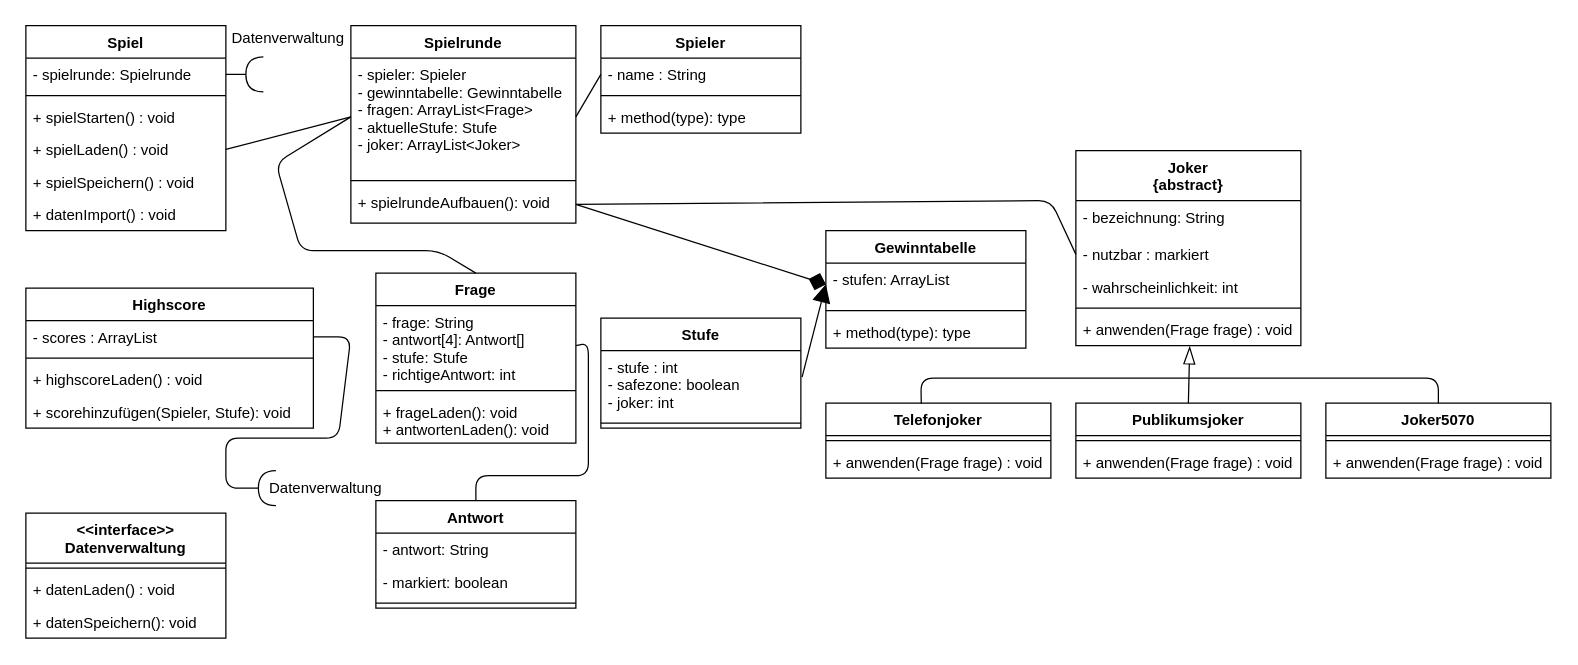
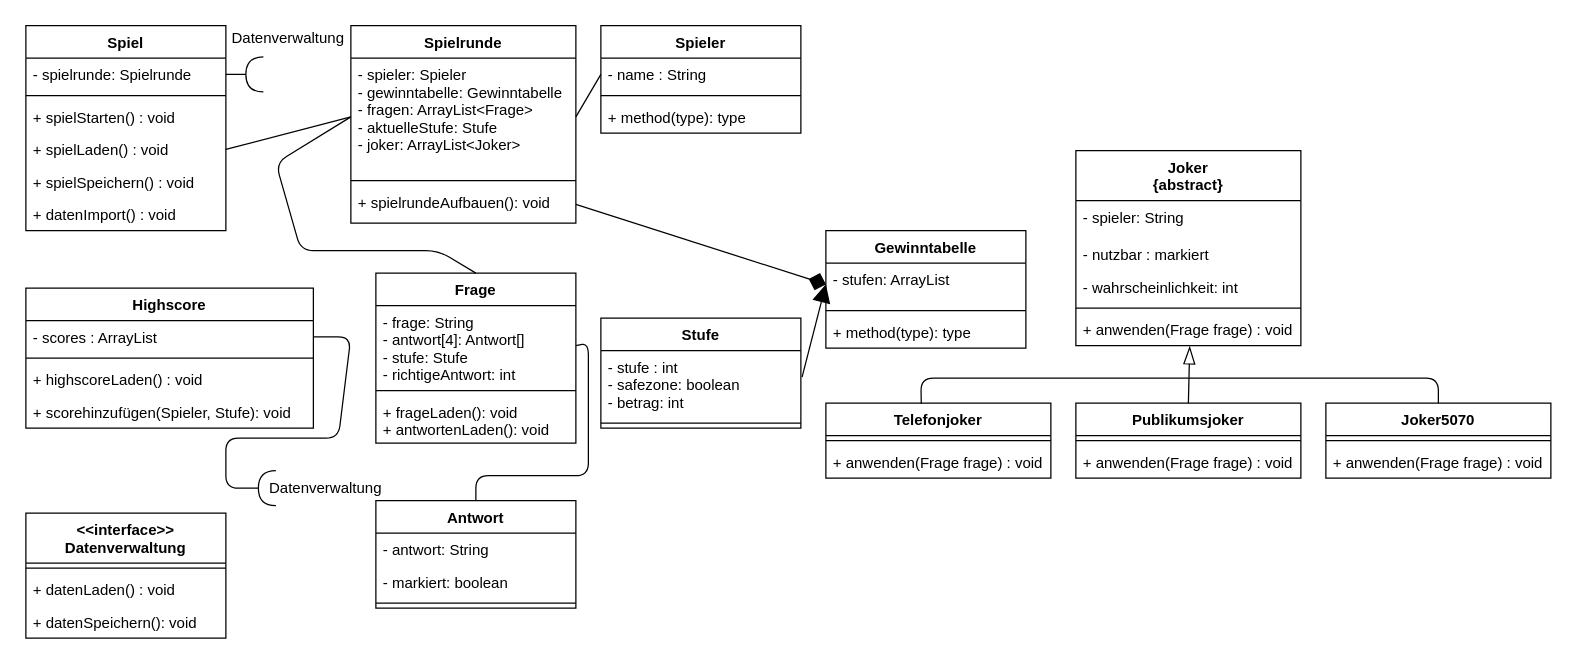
(840, 202) -> none
(1161, 218) -> (1142, 218)
(652, 368) -> (652, 368)
